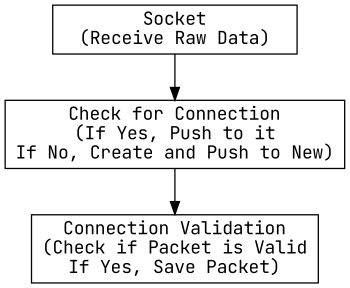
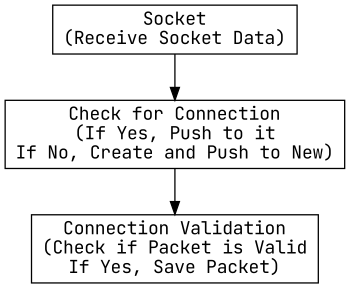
(175, 30) -> (175, 30)
